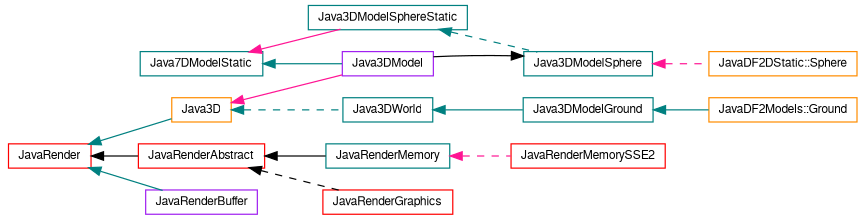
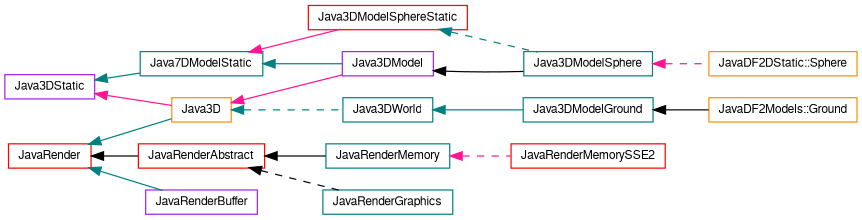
(388, 18) -> (388, 18)
(472, 56) -> (485, 72)
none -> (50, 87)
(687, 110) -> (687, 110)
(388, 202) -> (388, 202)
